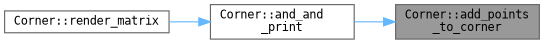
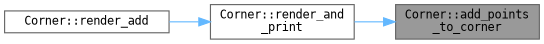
(87, 22) -> (87, 22)
(282, 22) -> (282, 22)
